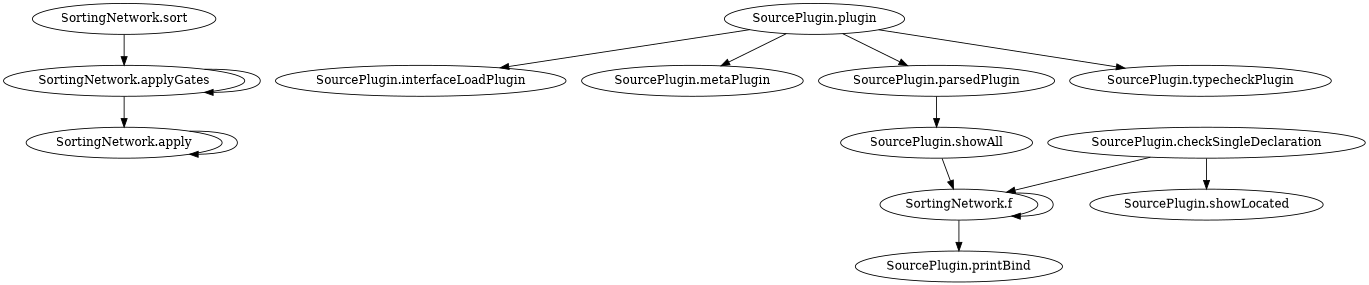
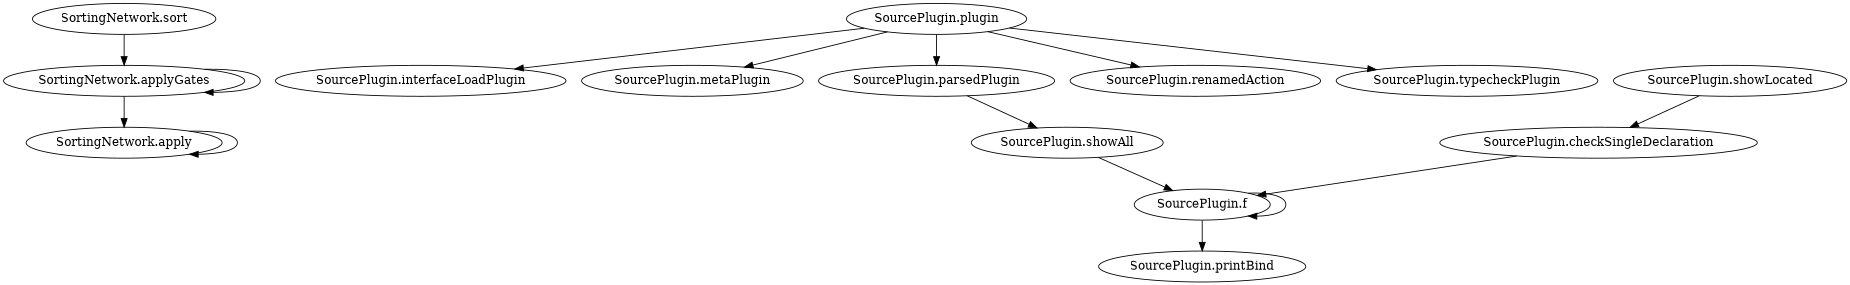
none -> (1195, 81)
(1207, 169) -> (1669, 110)
(959, 205) -> (1202, 205)
